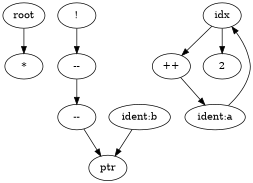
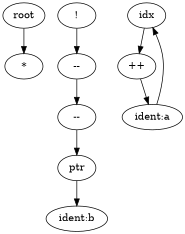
(222, 66) -> none
(126, 140) -> (77, 190)
